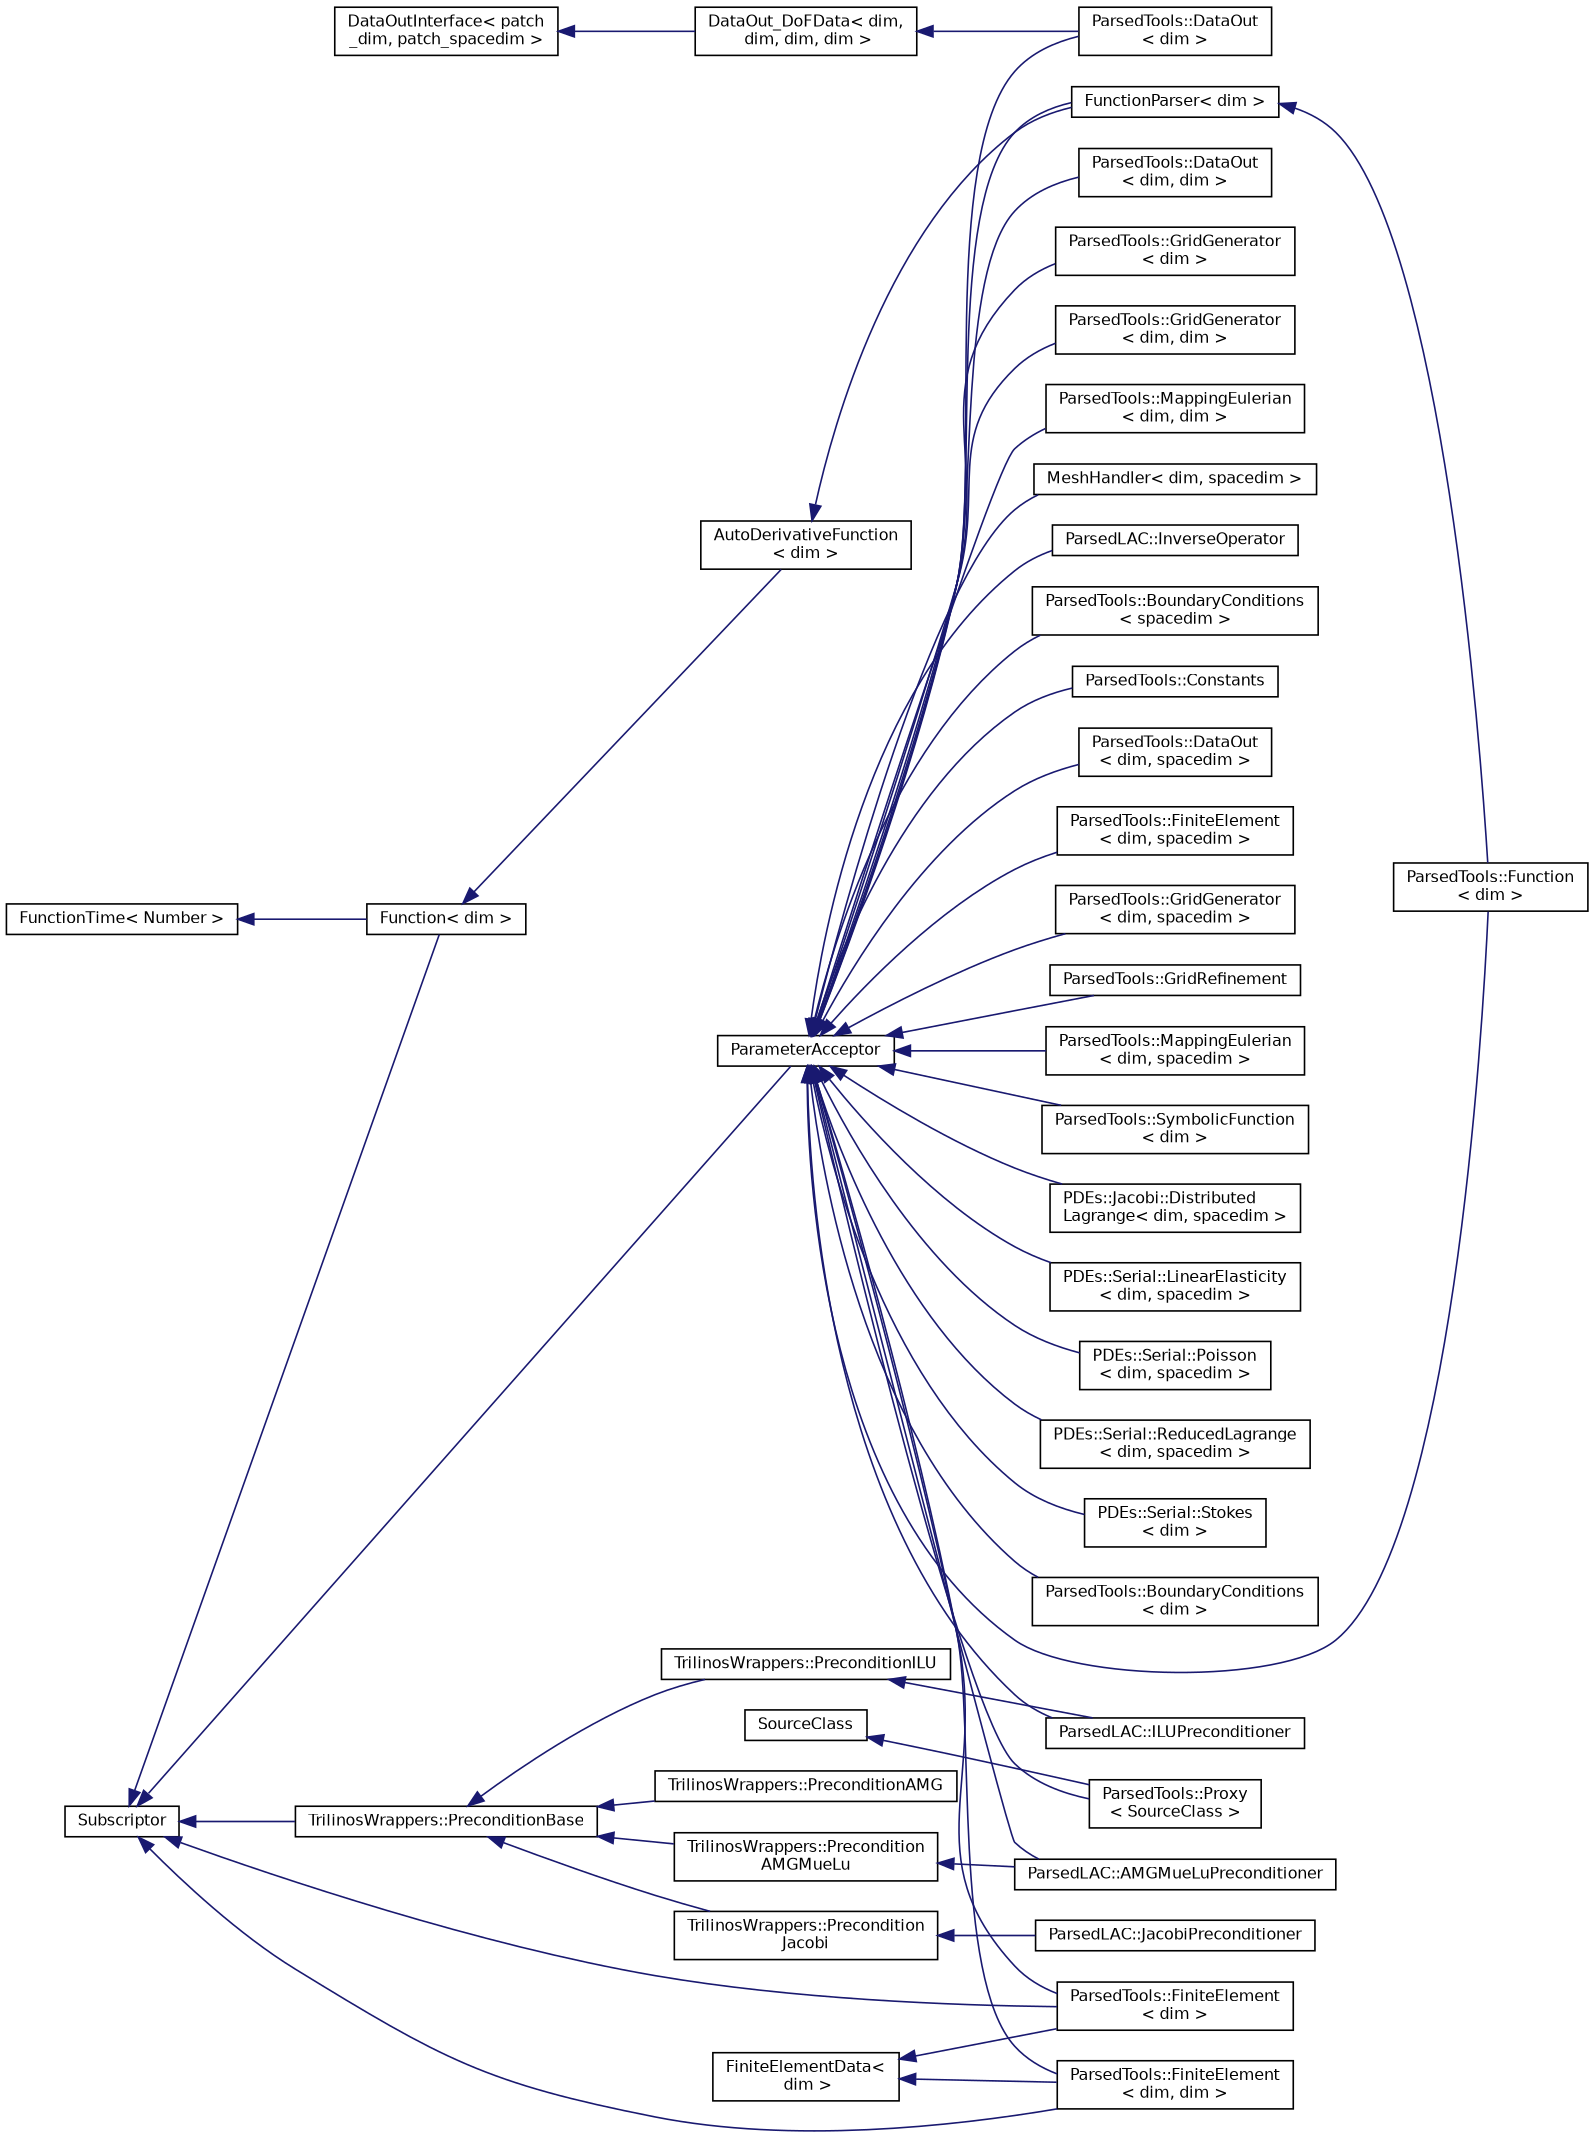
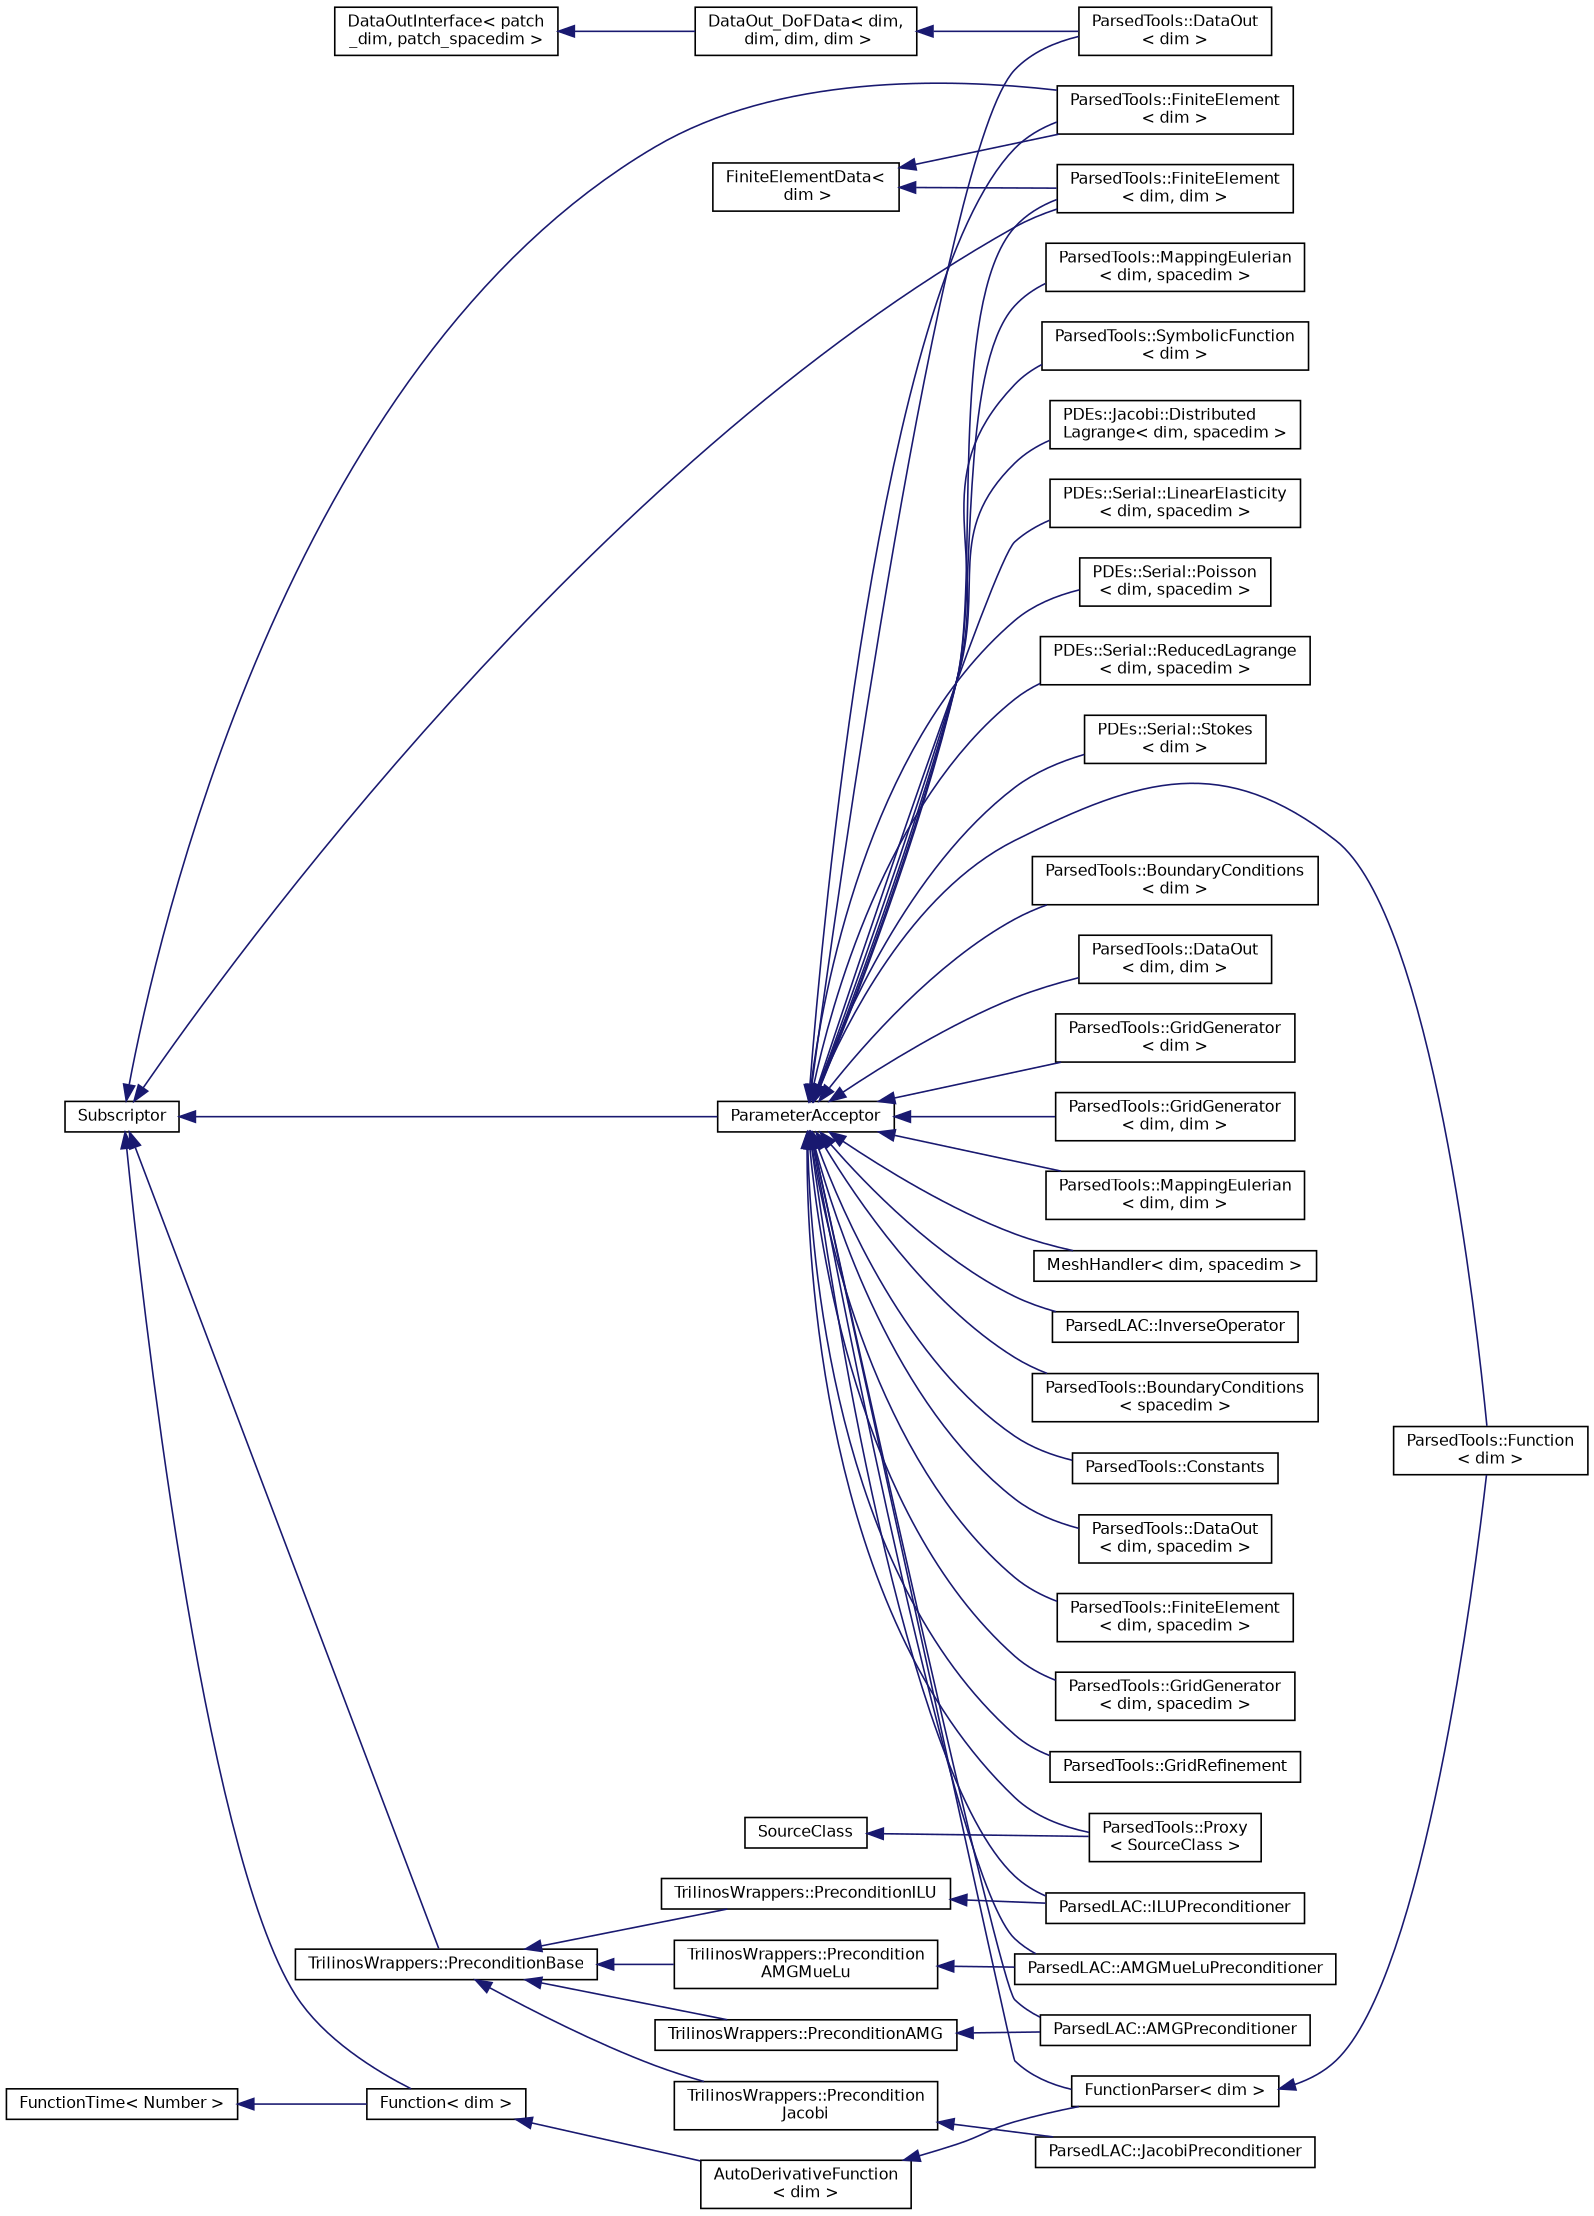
none -> (1175, 2030)
